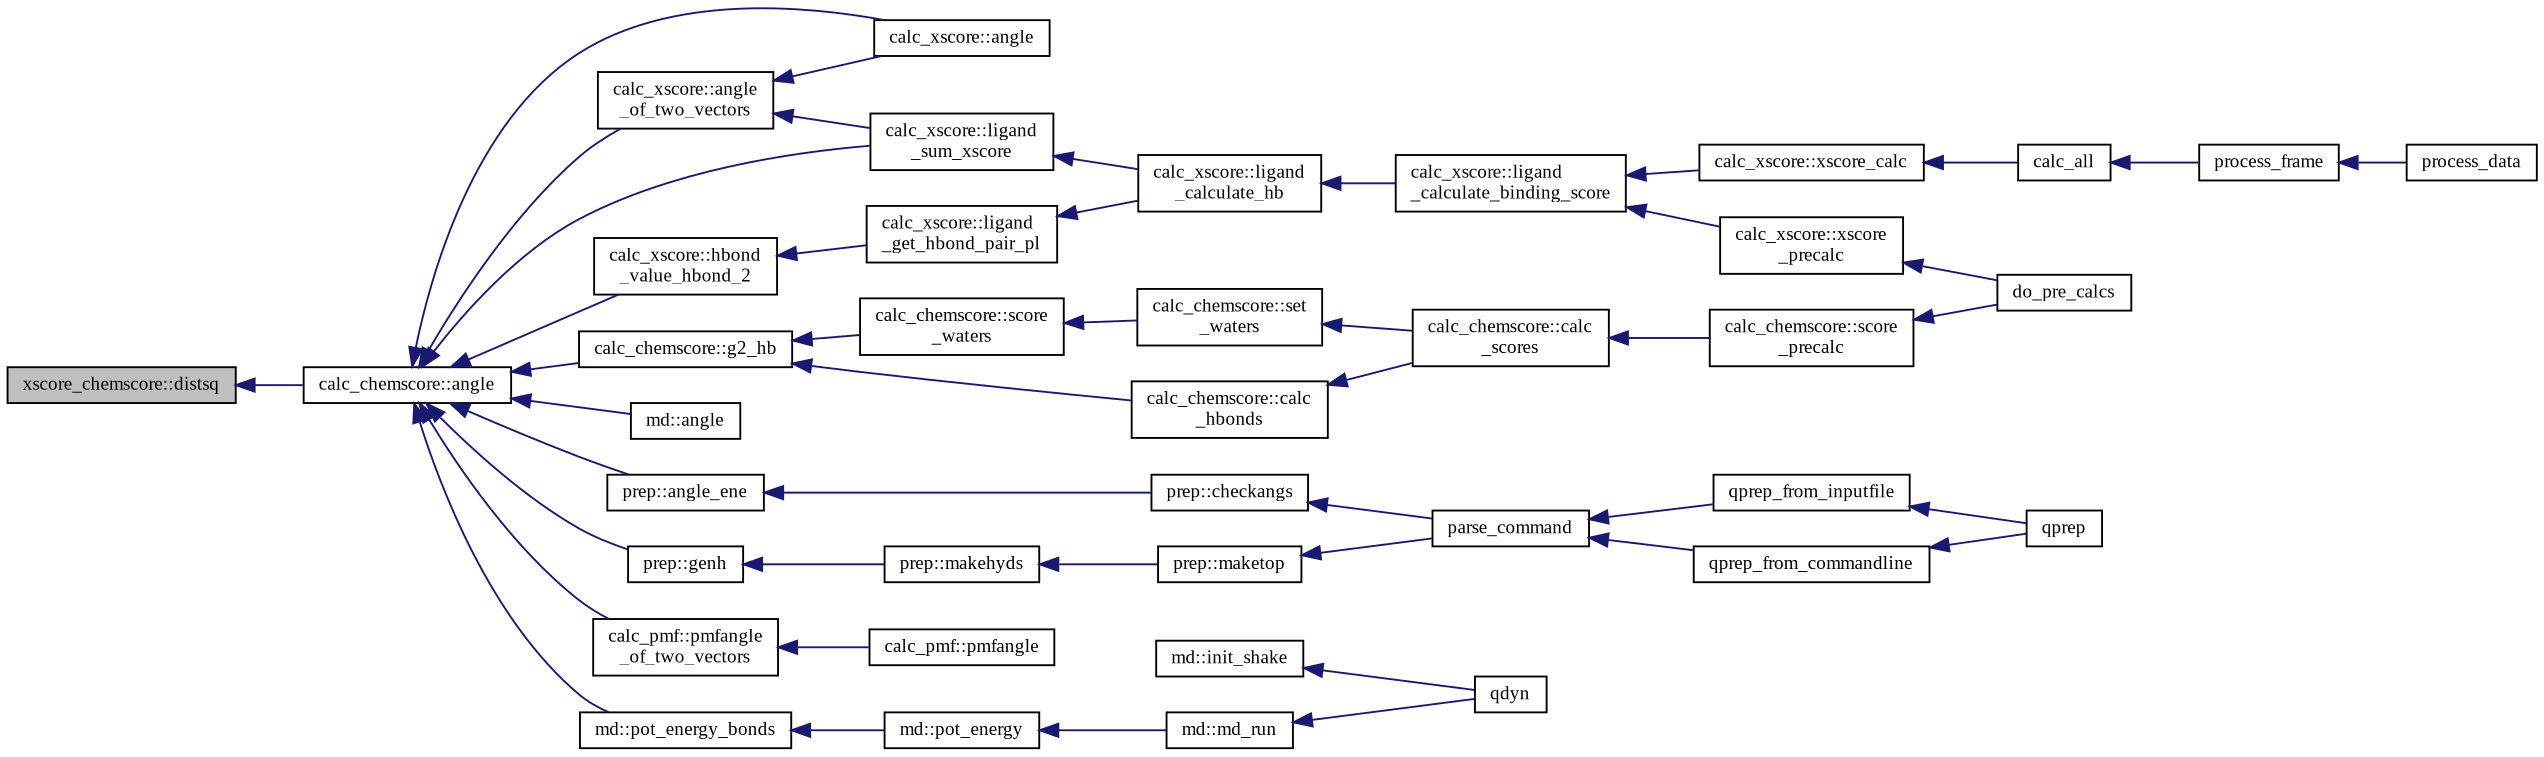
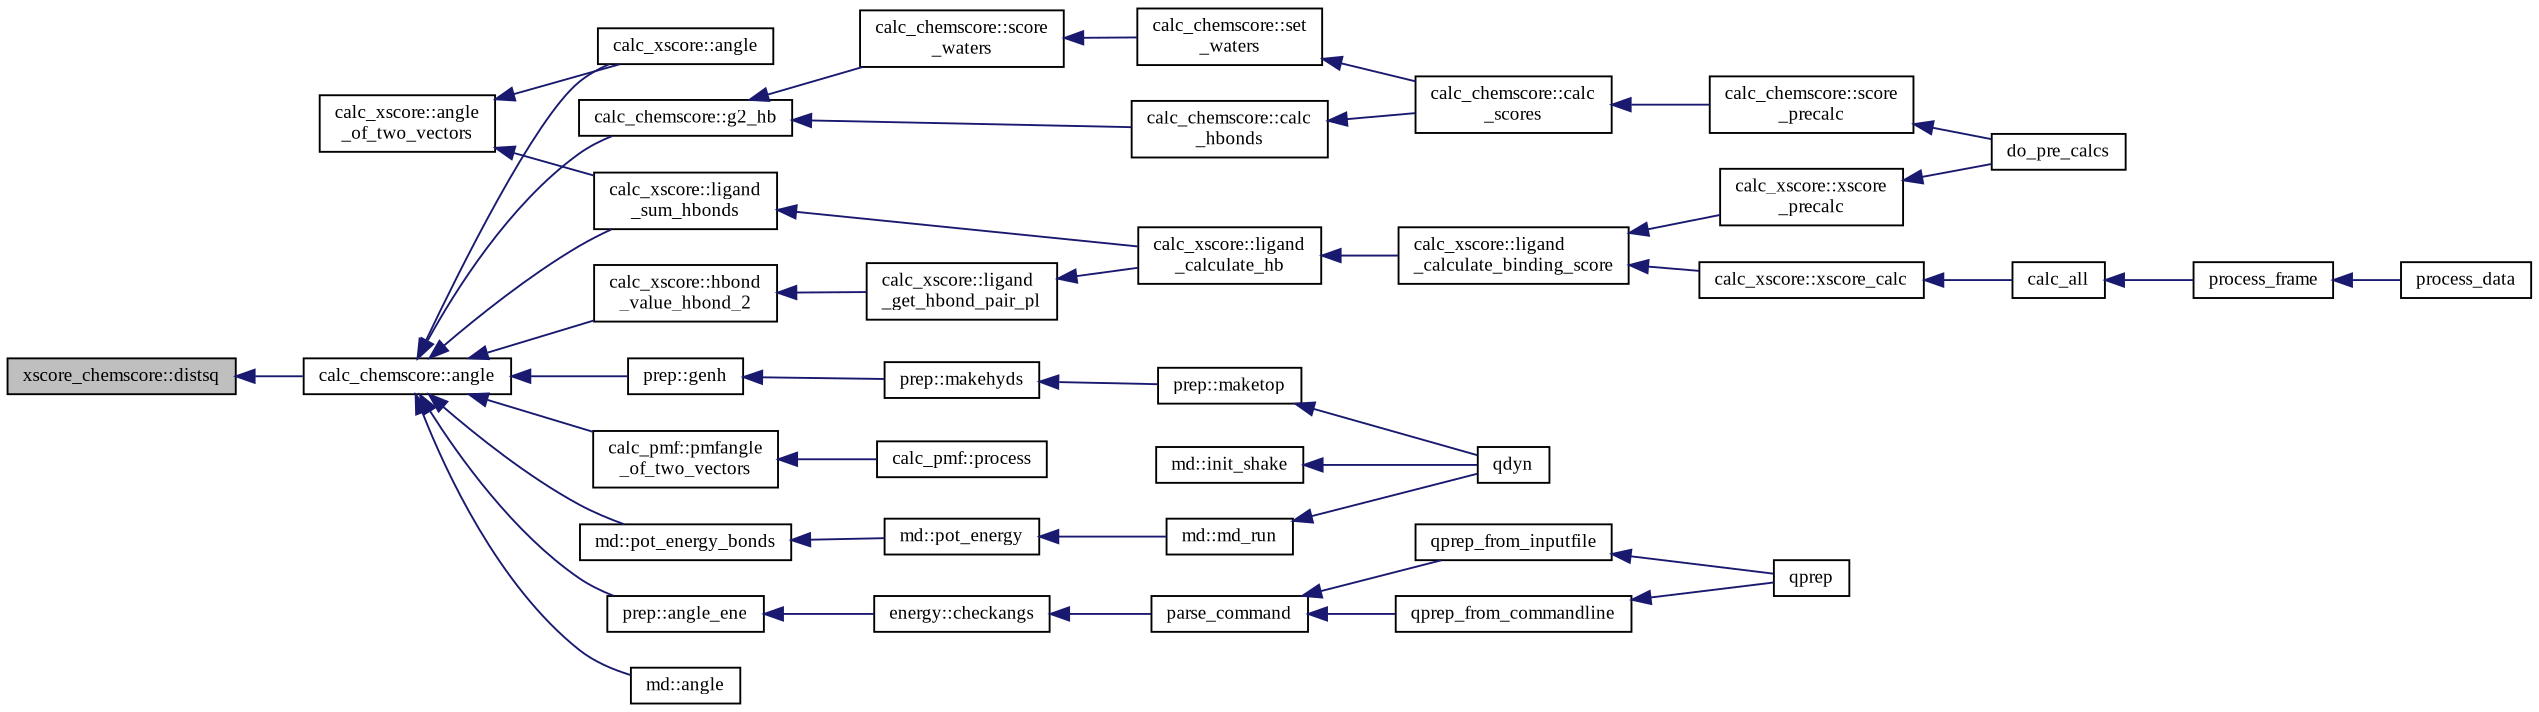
(962, 142) -> (686, 201)
(512, 228) -> none
(1230, 493) -> (962, 614)
(1376, 546) -> (1396, 432)
(962, 647) -> (962, 459)
